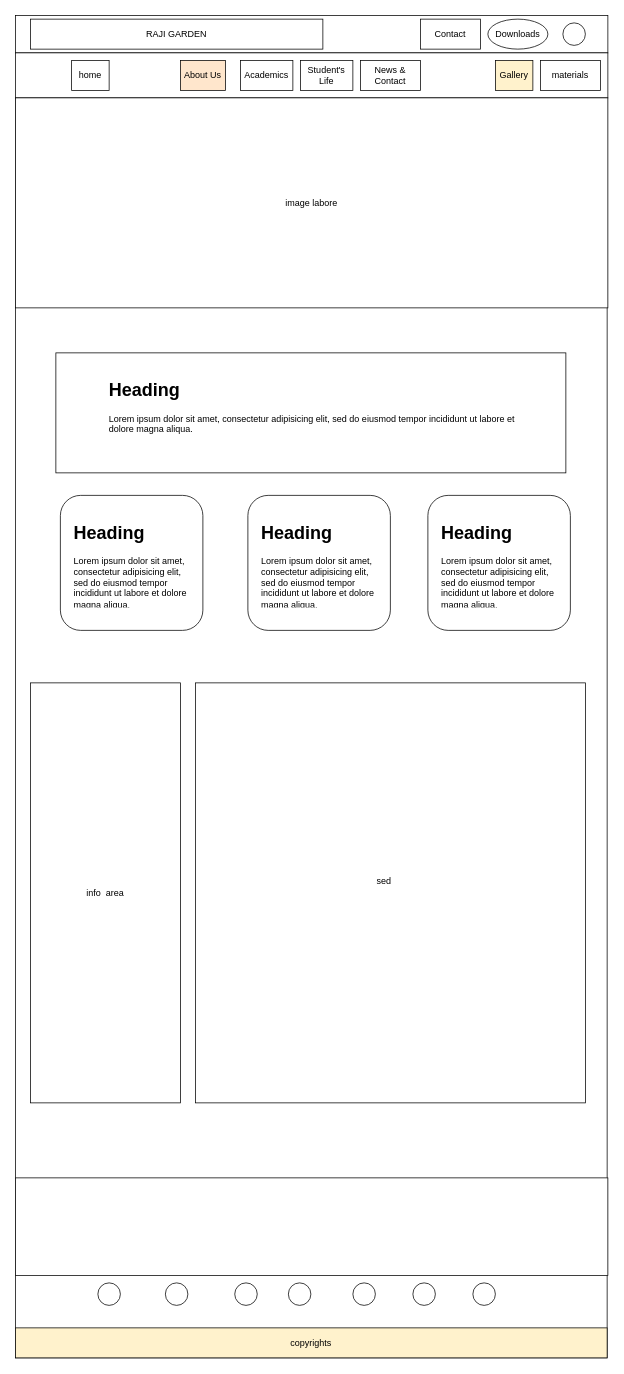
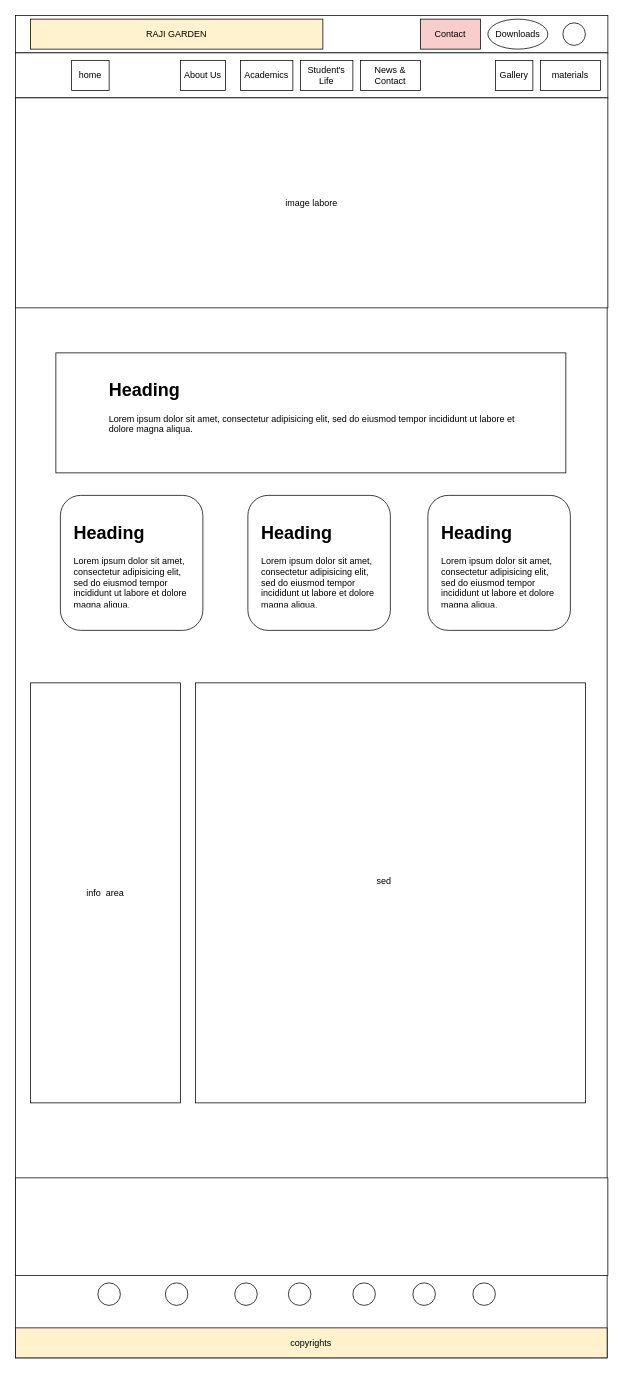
(177, 34) -> (177, 34)
(450, 34) -> (450, 34)
(203, 75) -> (203, 75)
(514, 75) -> (514, 75)
